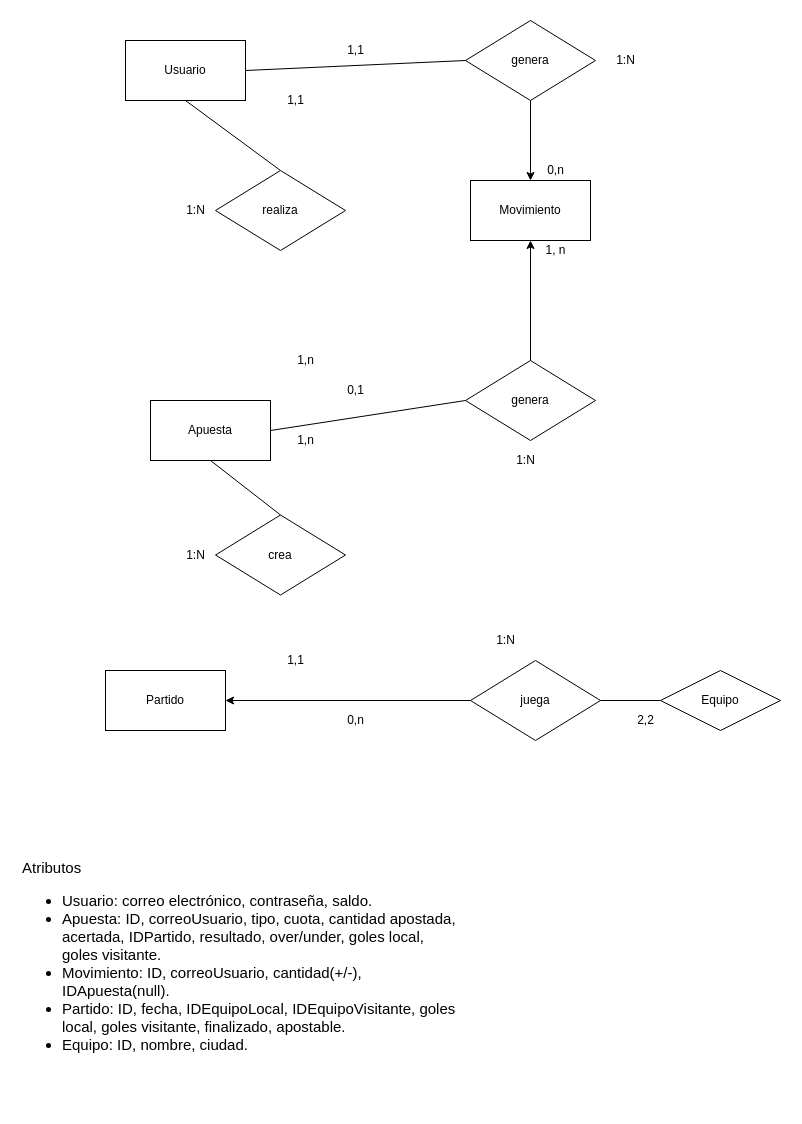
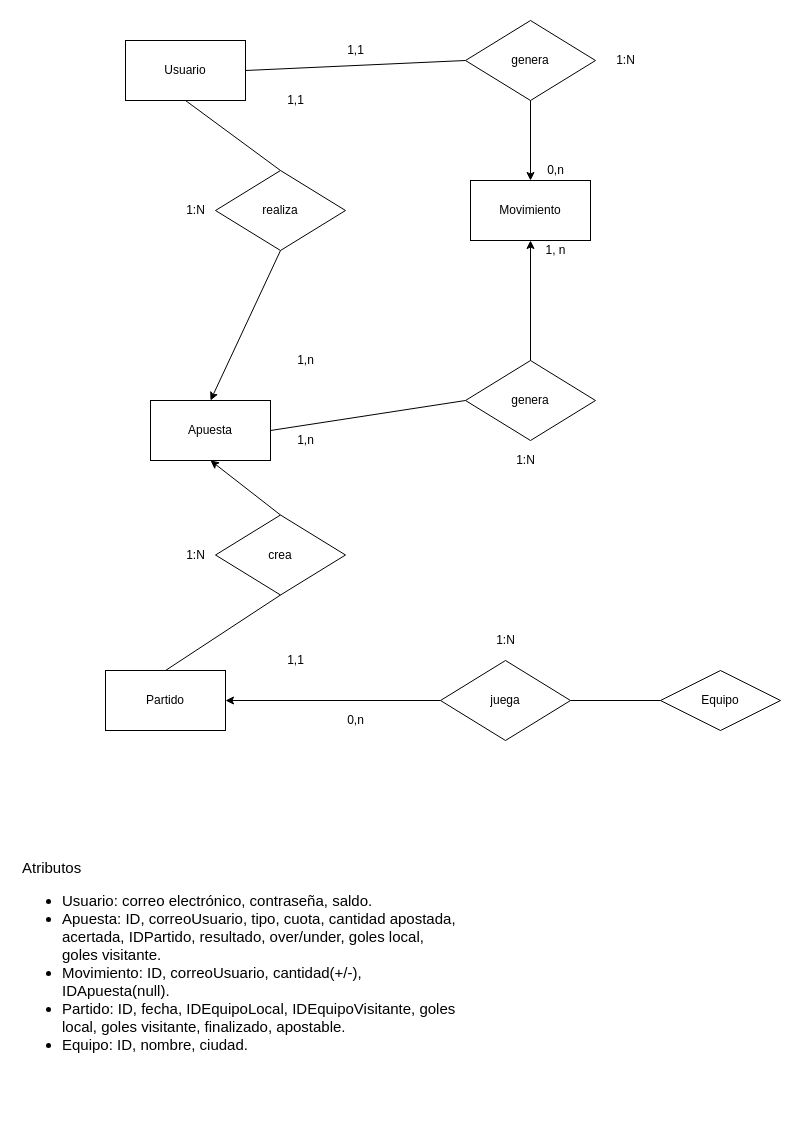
none -> (247, 322)
(356, 391) -> none
(214, 463) -> (216, 465)
none -> (223, 632)
(536, 701) -> (506, 701)
(646, 721) -> none
